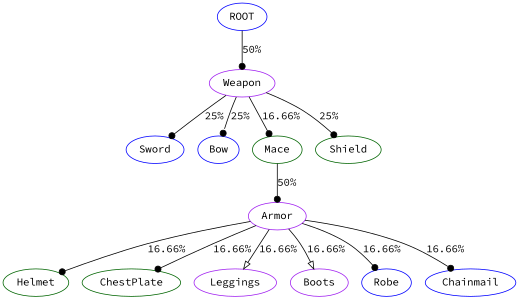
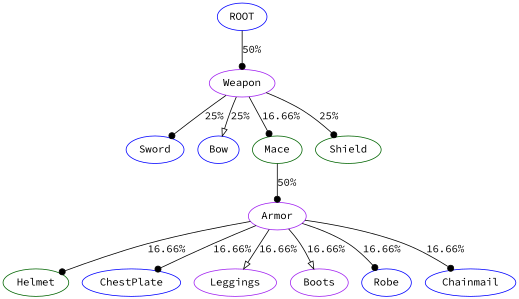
(230, 113) -> (230, 113)
(131, 283) -> (131, 283)
